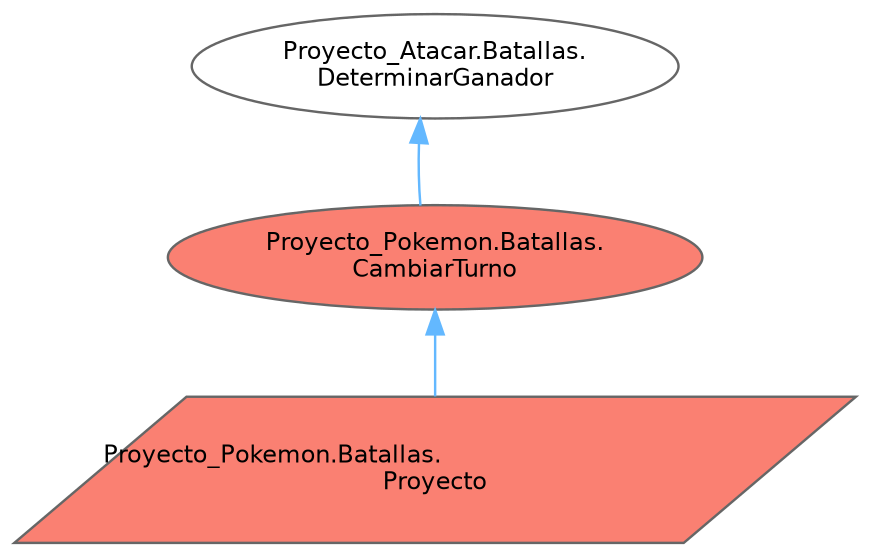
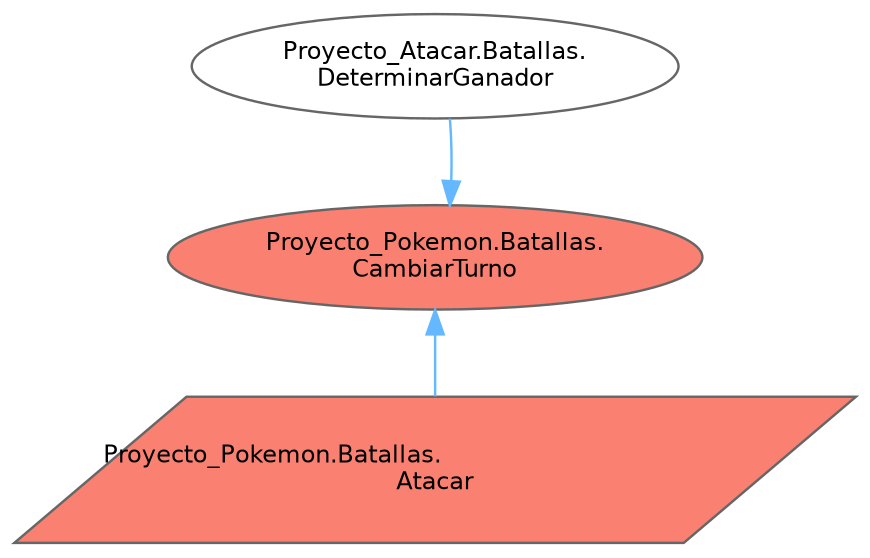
(419, 174) -> (451, 150)
(435, 470) -> (435, 470)
